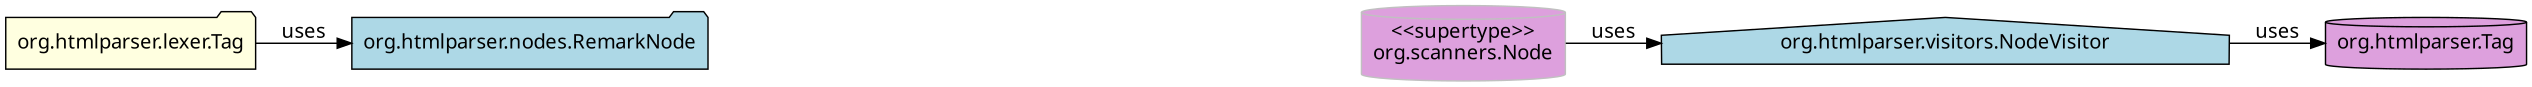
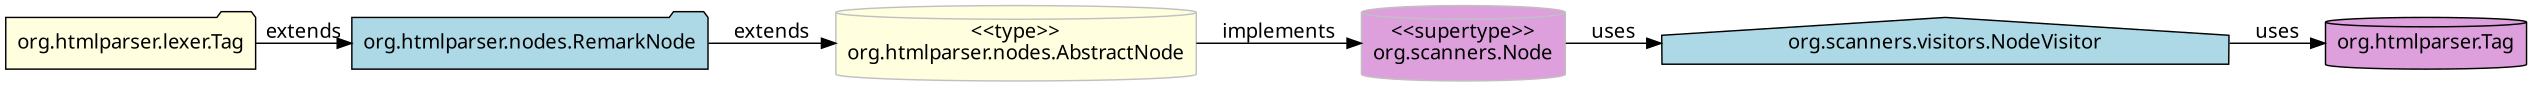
(304, 32) -> (304, 32)
none -> (1016, 43)
(1945, 43) -> (1945, 43)
